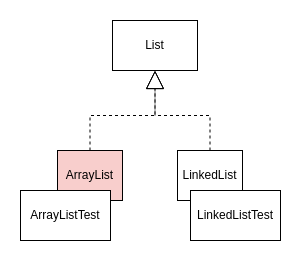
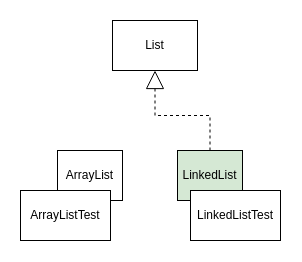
(104, 116) -> none
(90, 176) -> (90, 176)
(210, 176) -> (210, 176)
